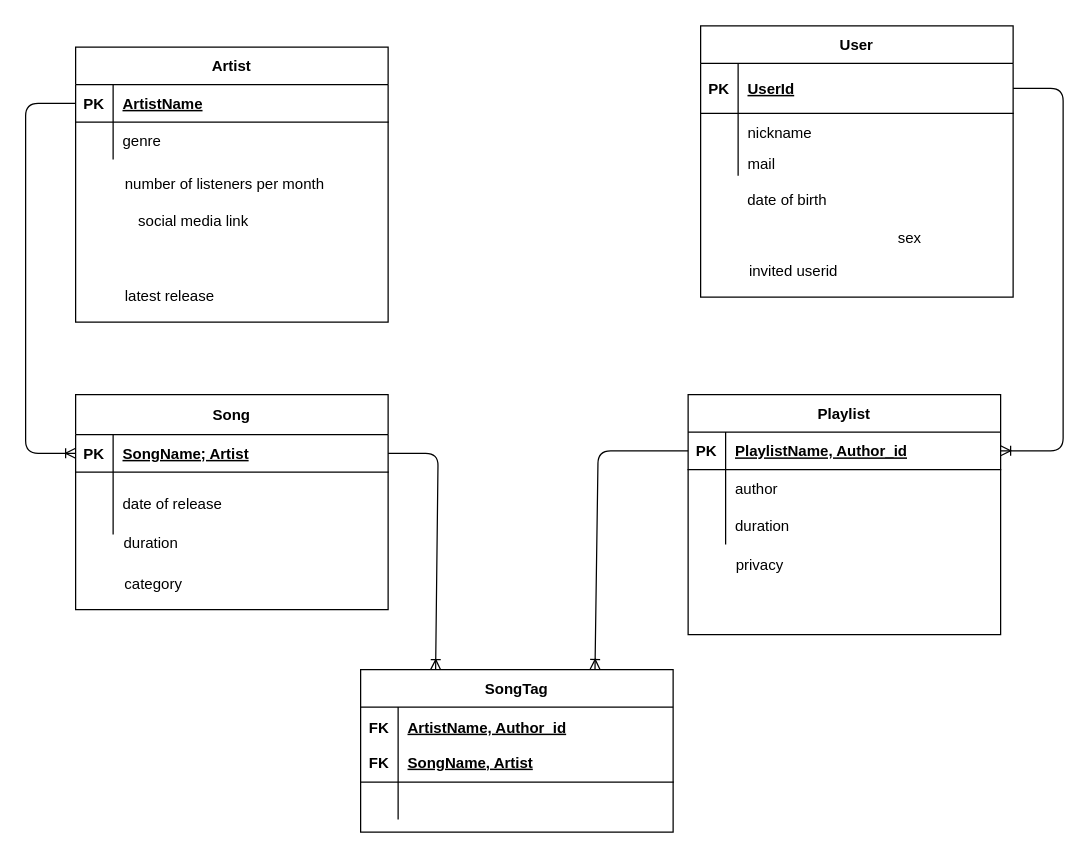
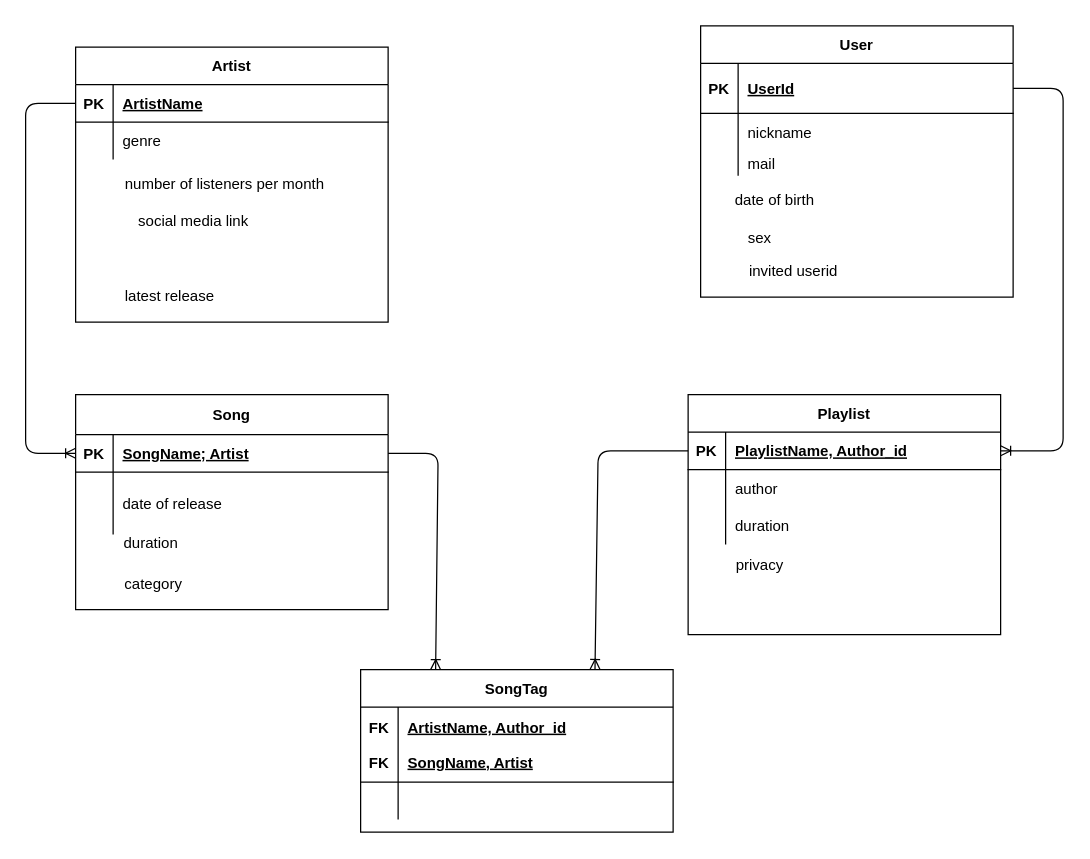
(787, 201) -> (774, 201)
(909, 238) -> (759, 238)
